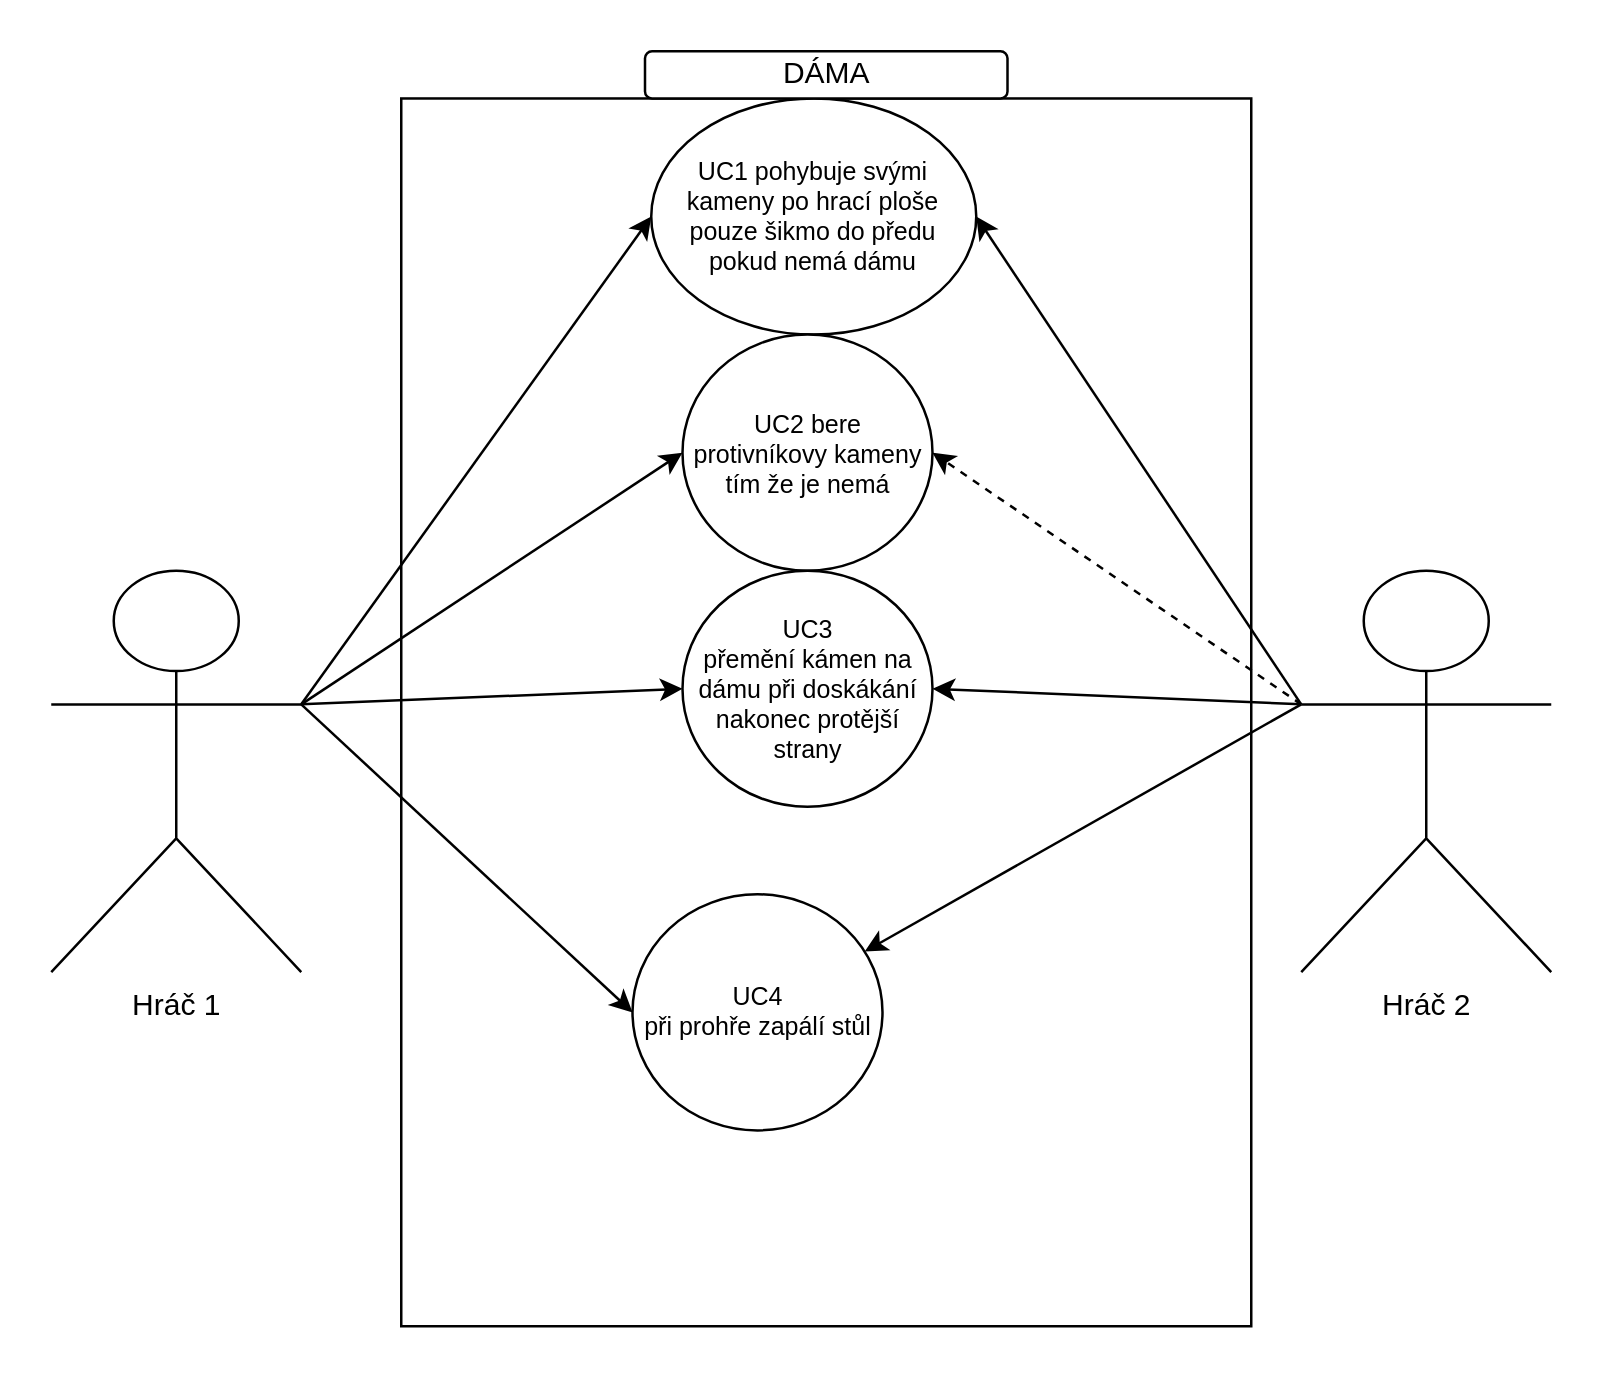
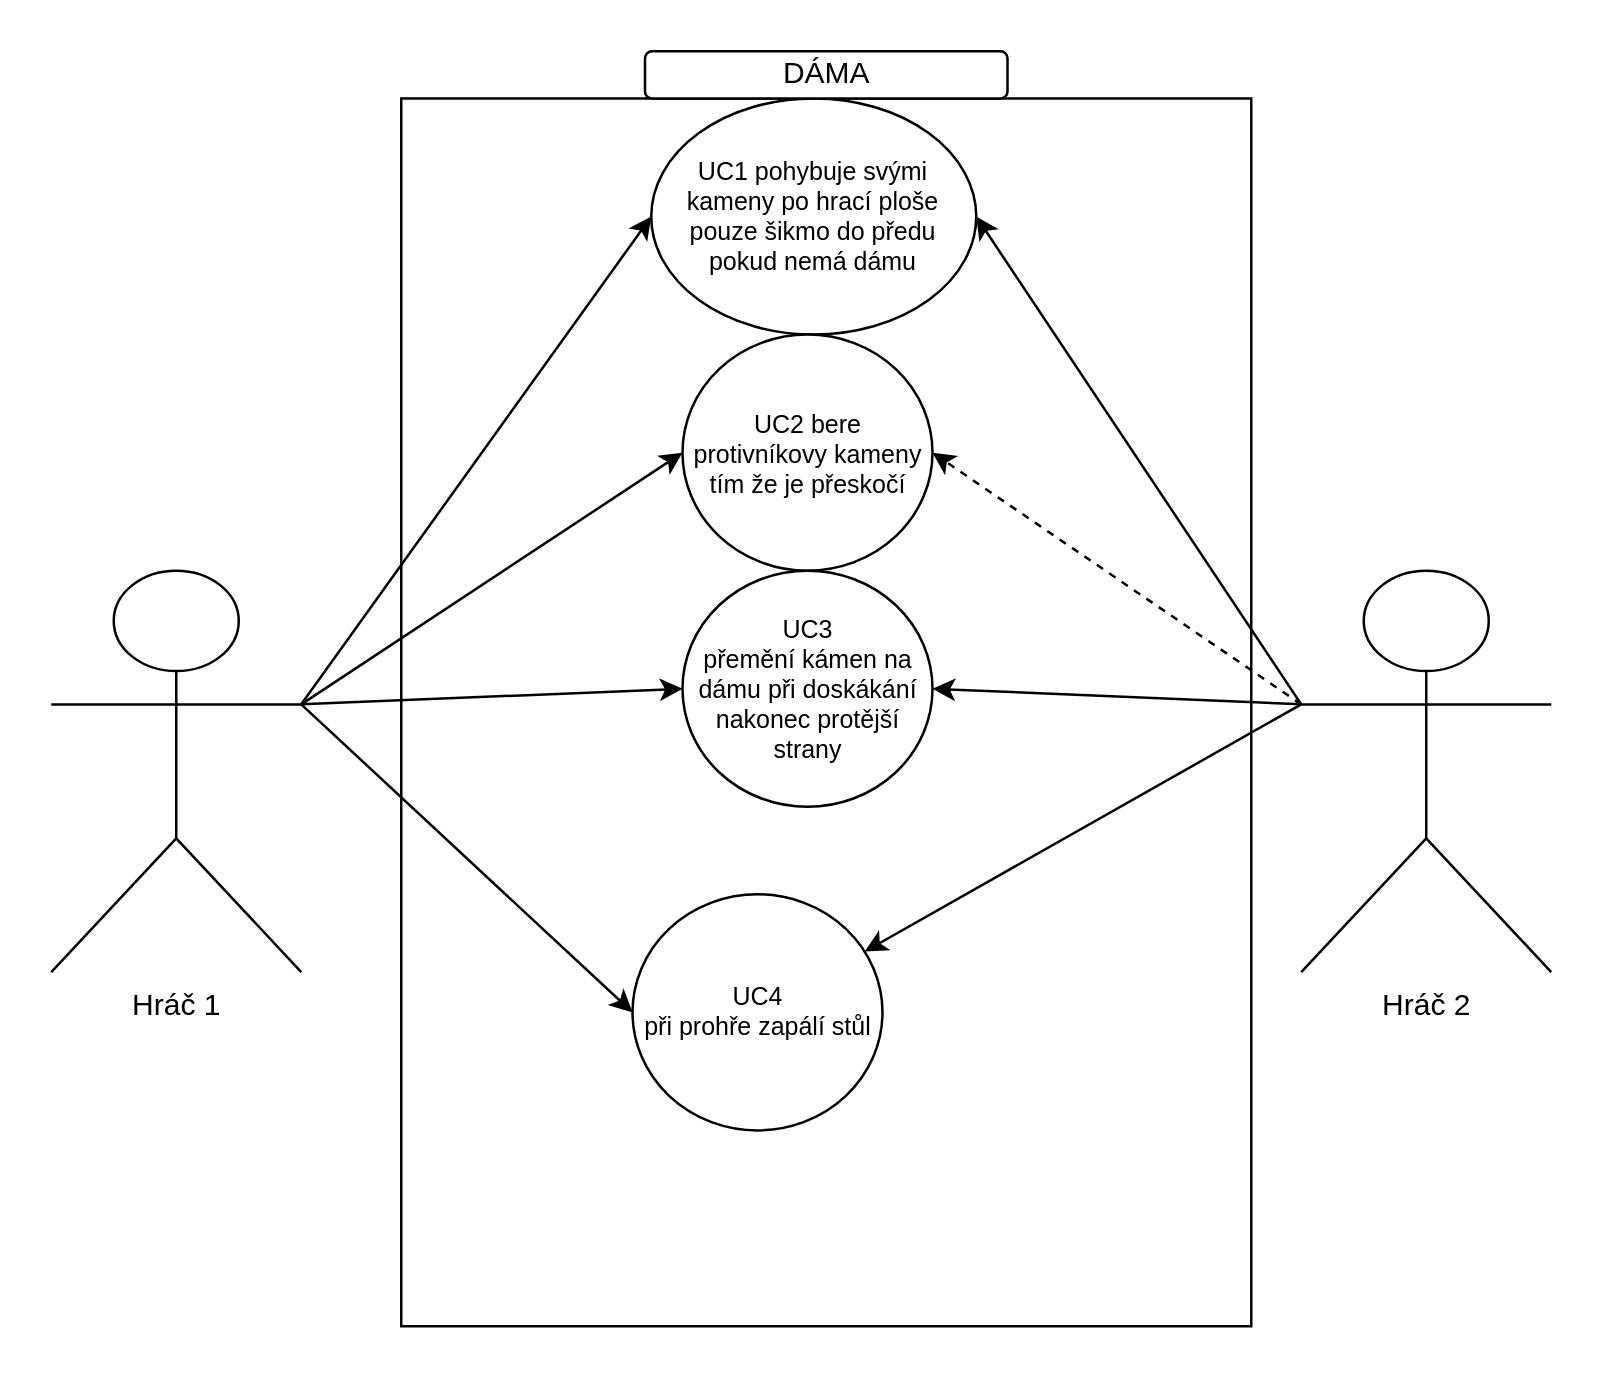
(809, 454) -> (809, 454)
